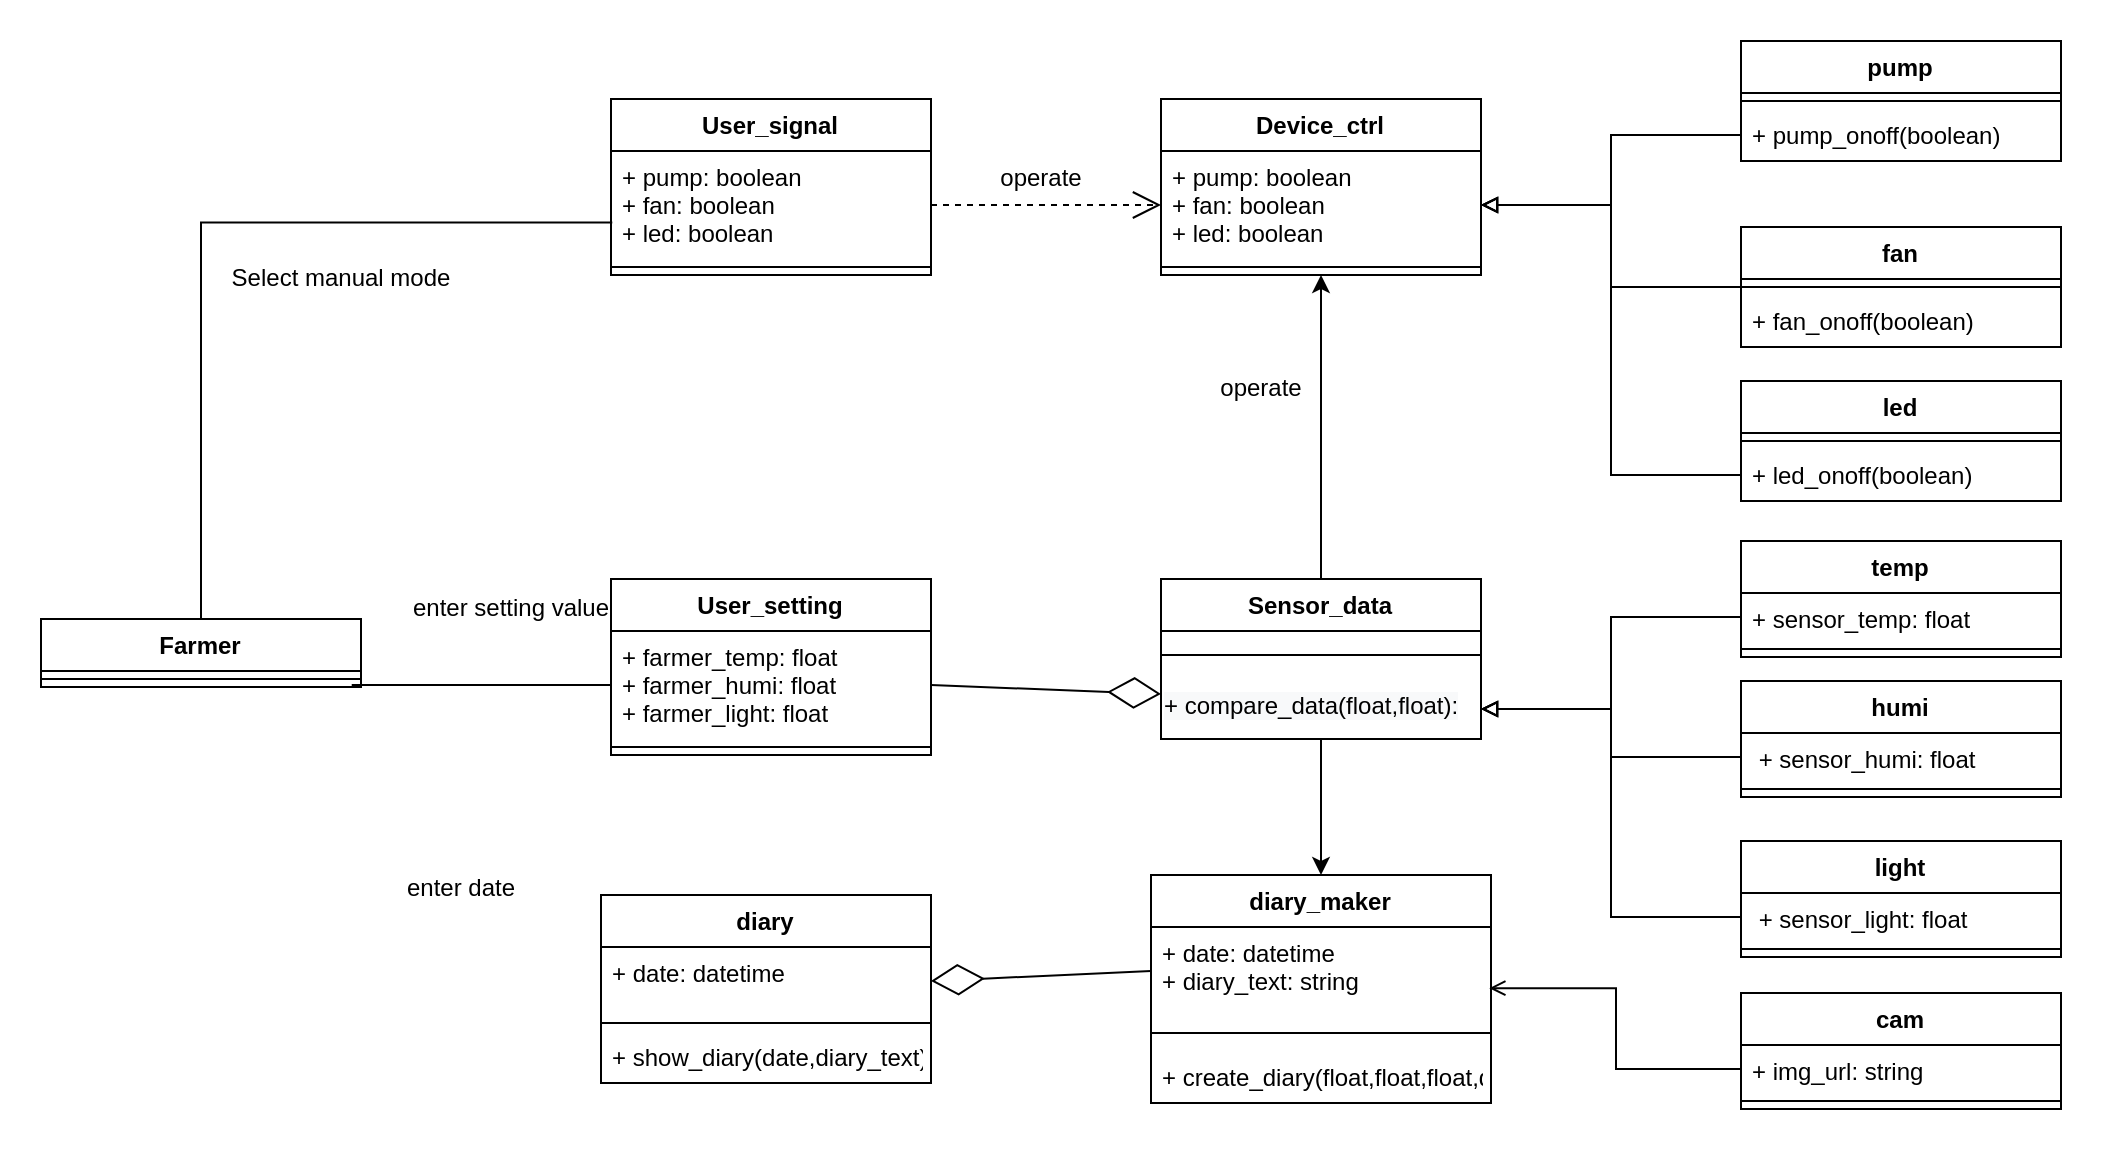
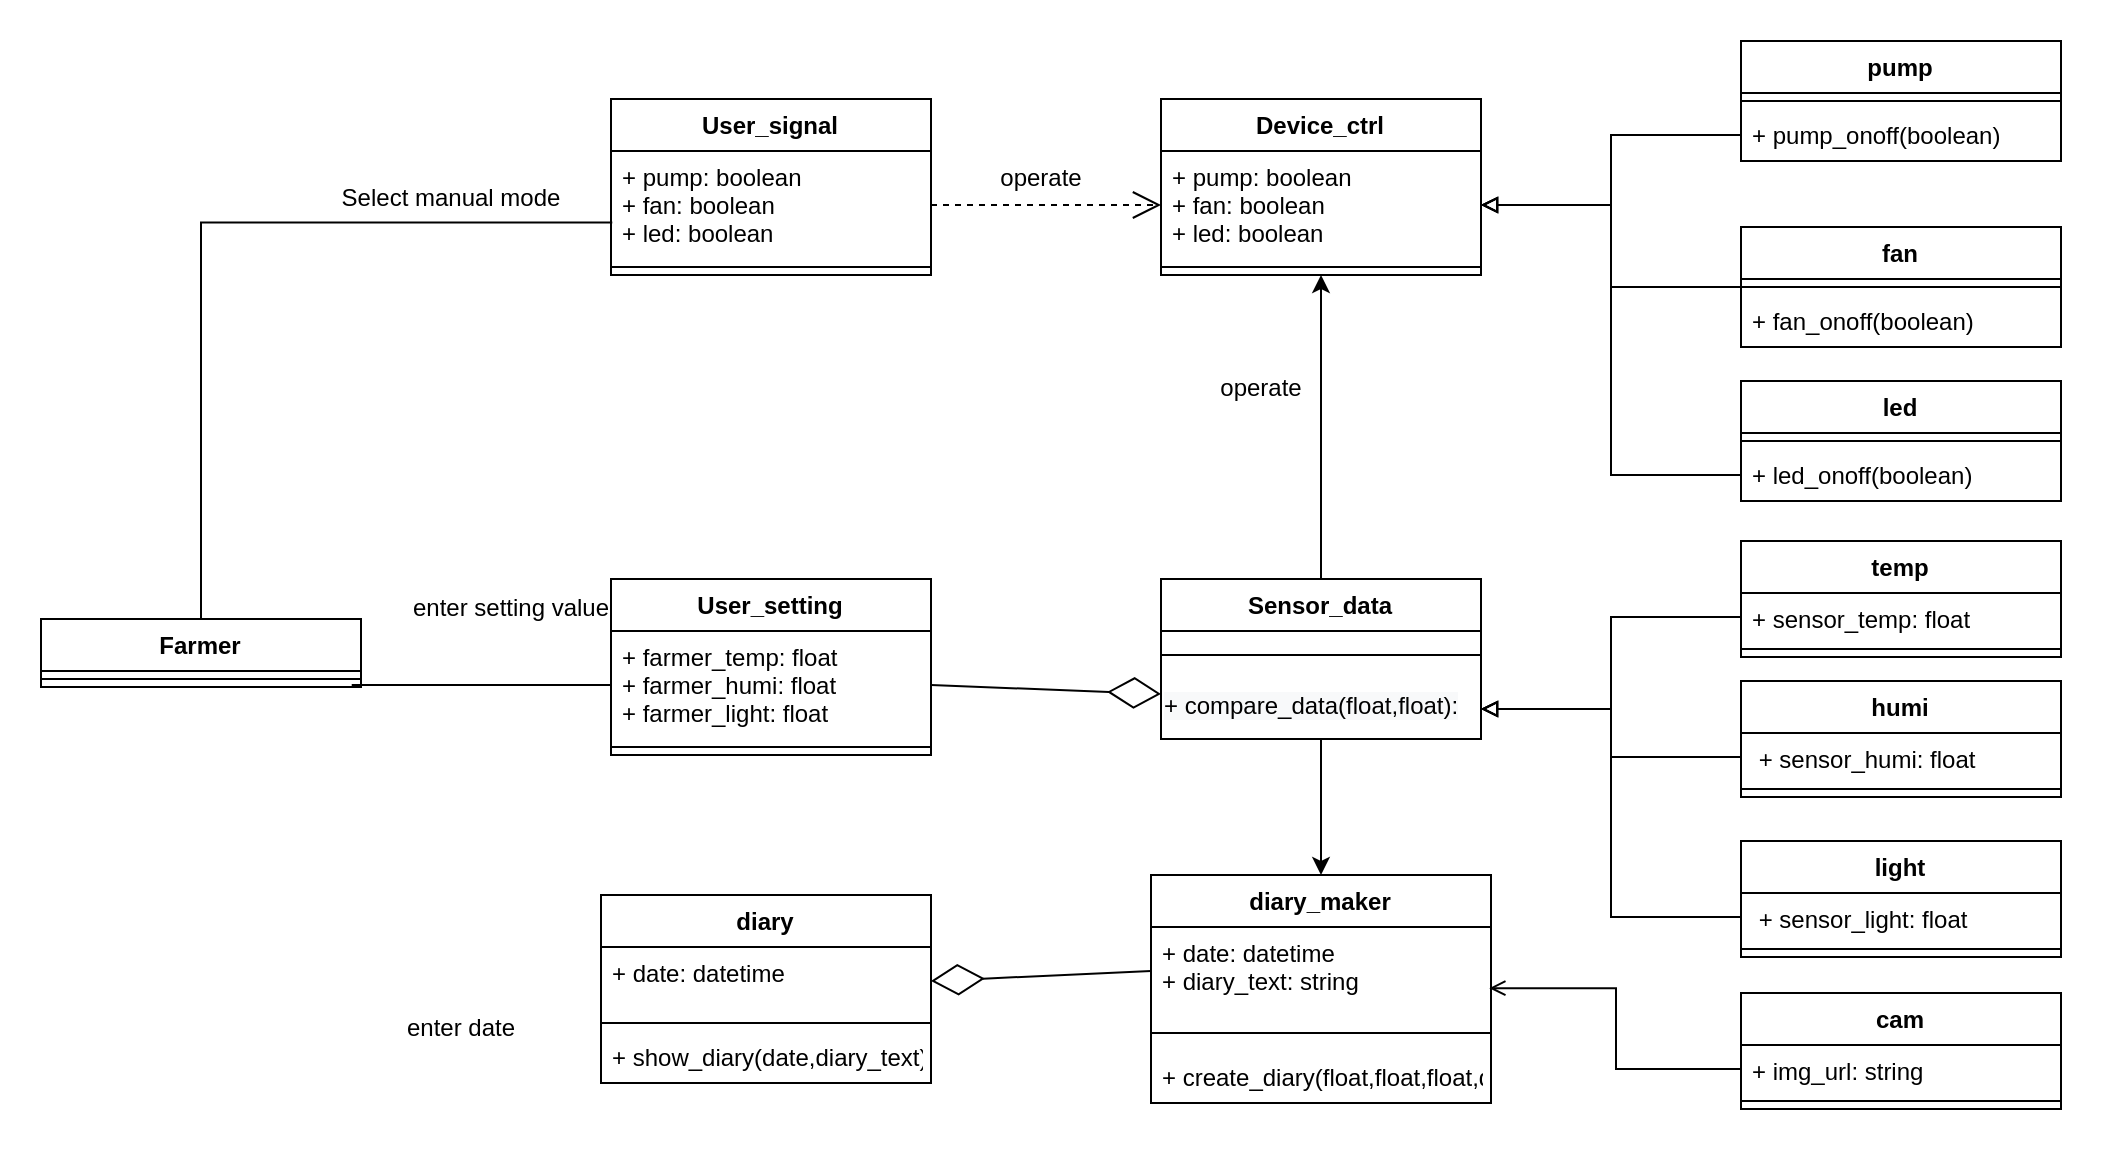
(341, 279) -> (451, 199)
(461, 889) -> (461, 1029)
